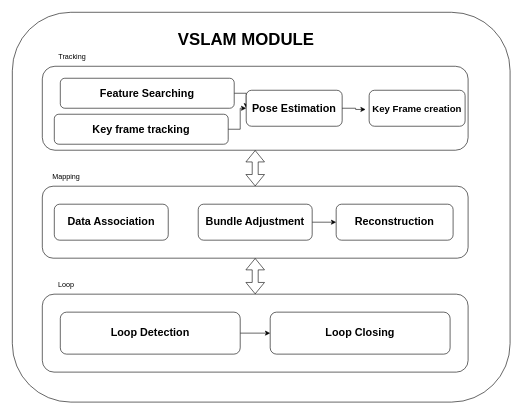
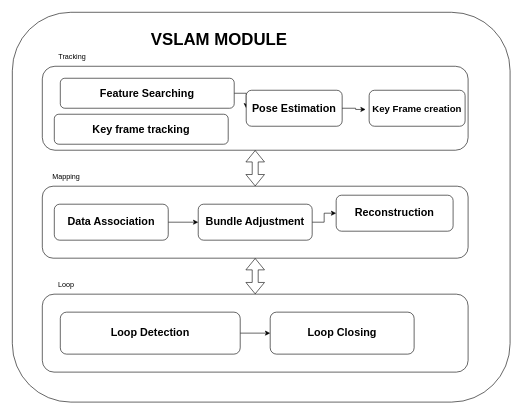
(246, 39) -> (219, 39)
(240, 109) -> none
none -> (192, 222)
(395, 222) -> (395, 213)
(360, 333) -> (342, 333)
